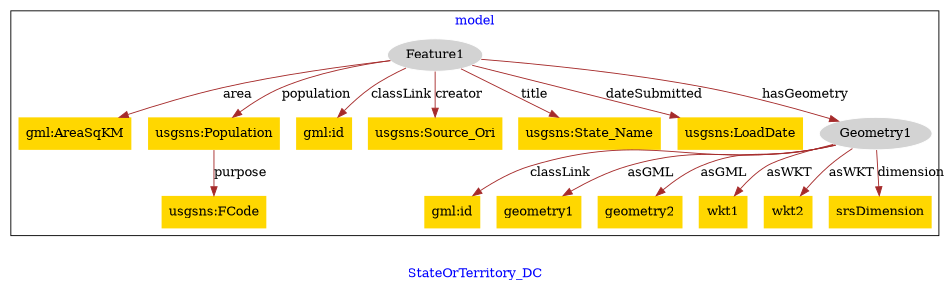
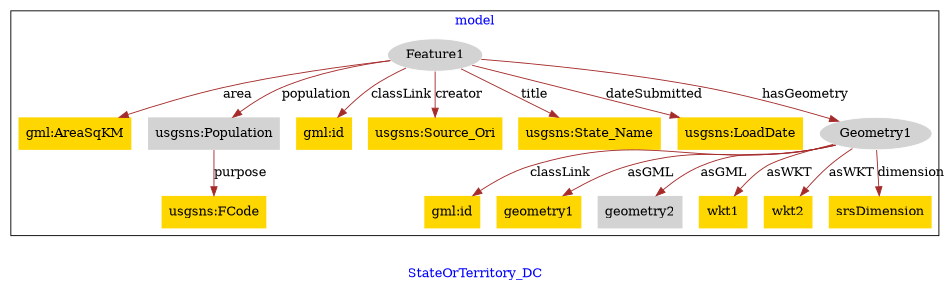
(214, 134) -> (214, 134)
(640, 212) -> (640, 212)
